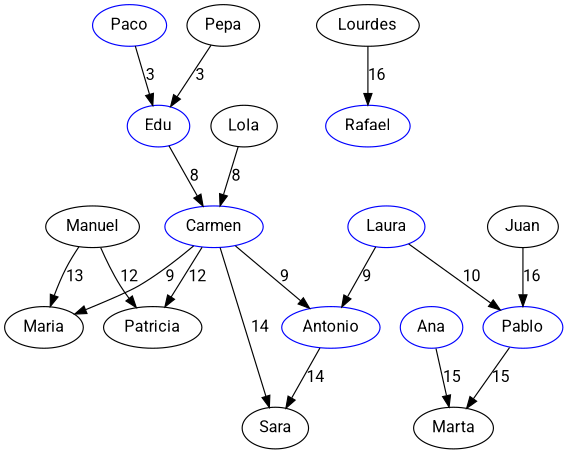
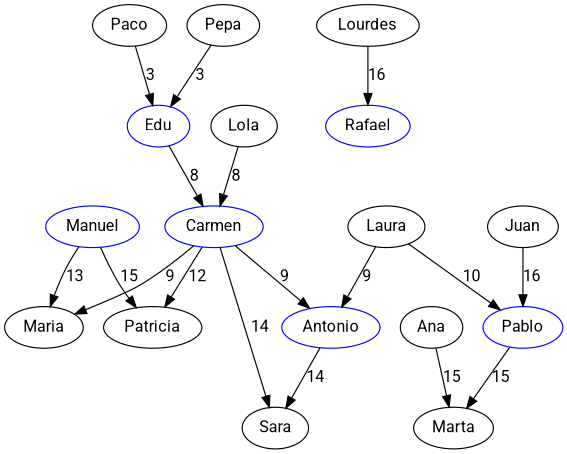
(130, 25) -> (130, 25)
(93, 227) -> (93, 227)
(386, 227) -> (386, 227)
(130, 277) -> (130, 277)
(432, 327) -> (432, 327)
